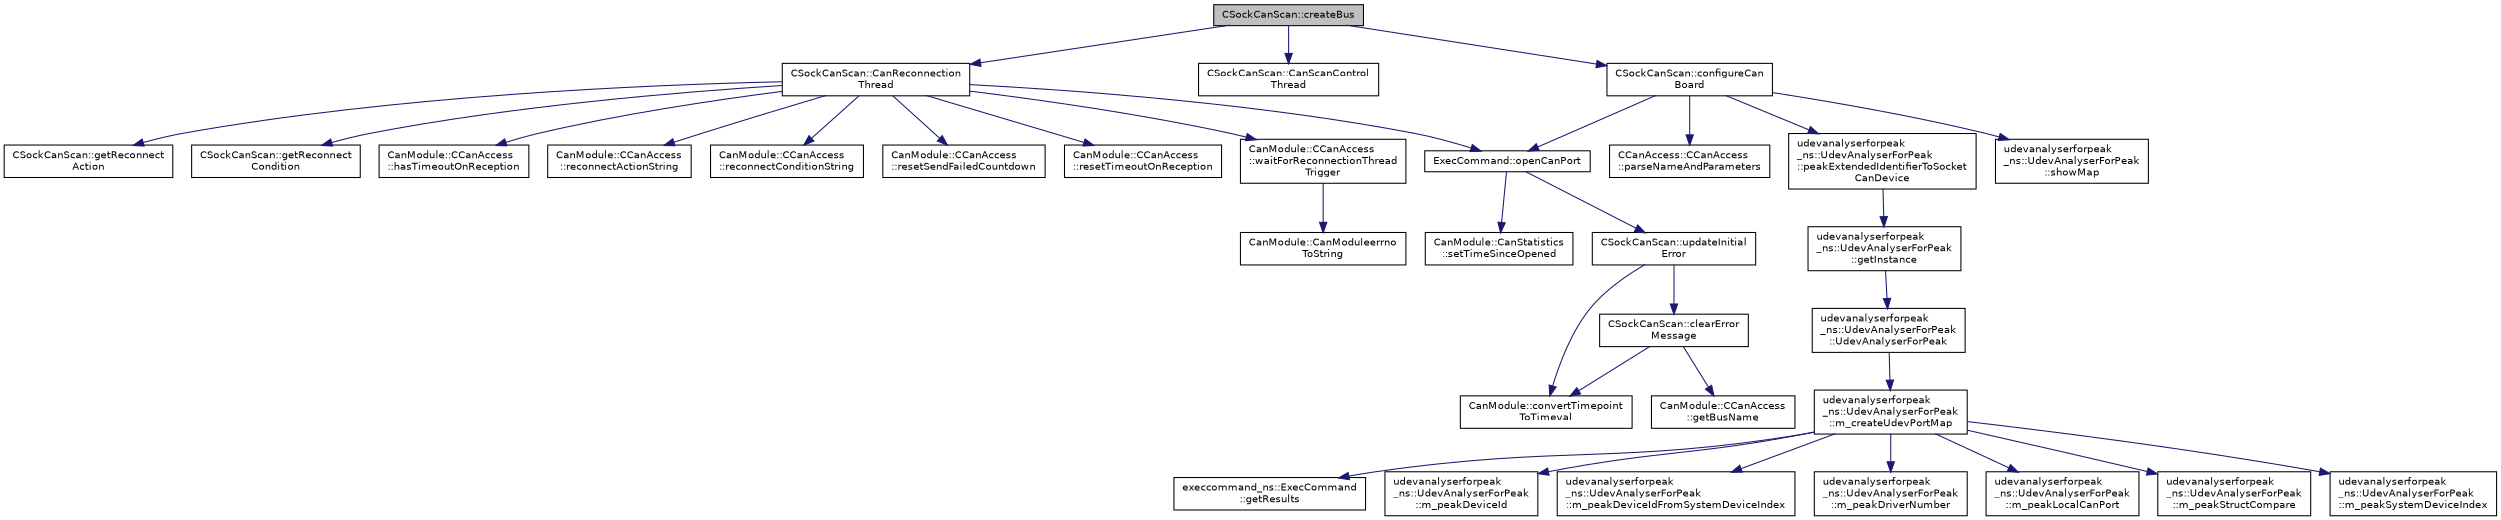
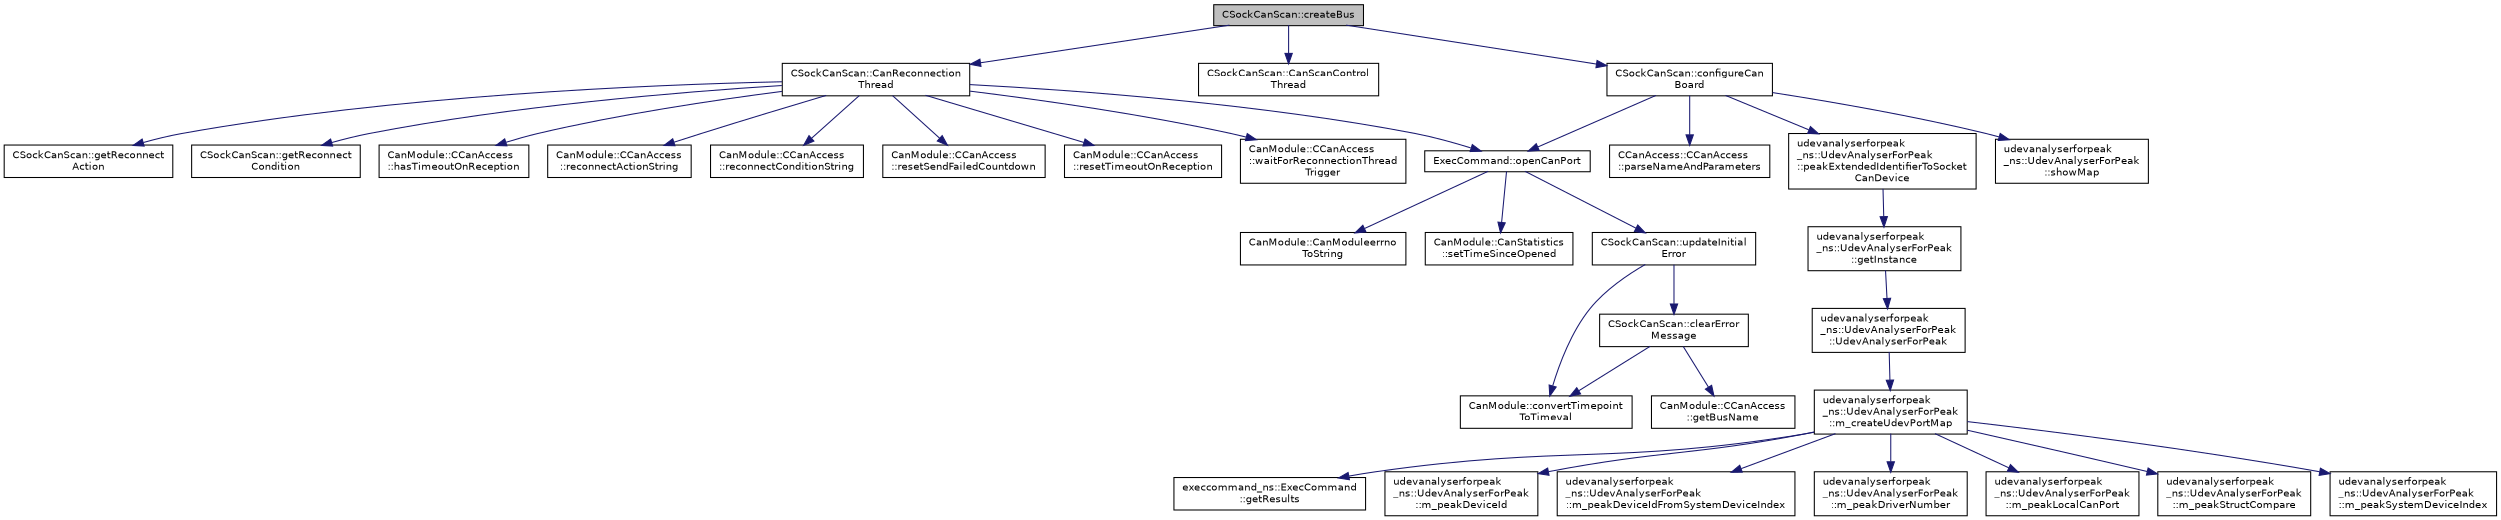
(1323, 203) -> (1426, 200)
